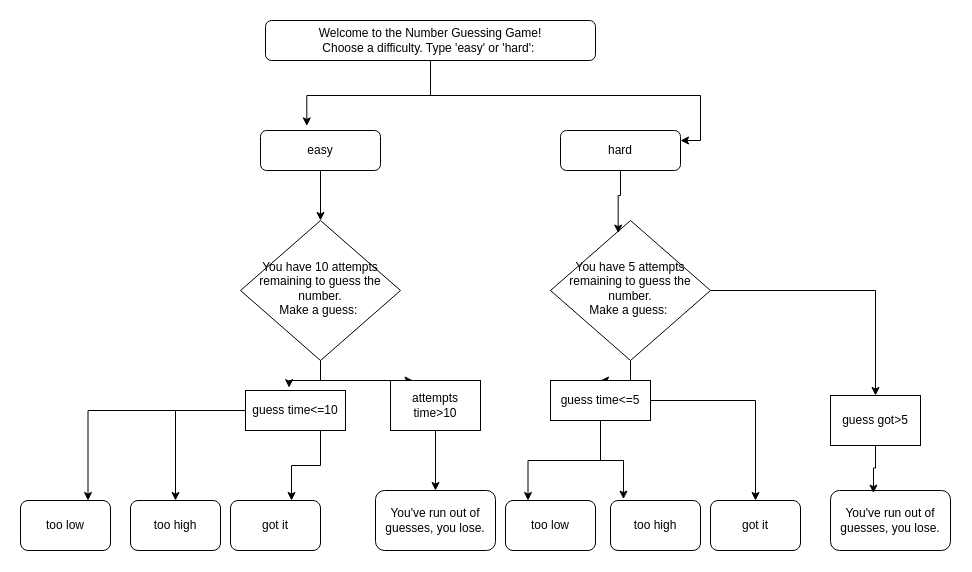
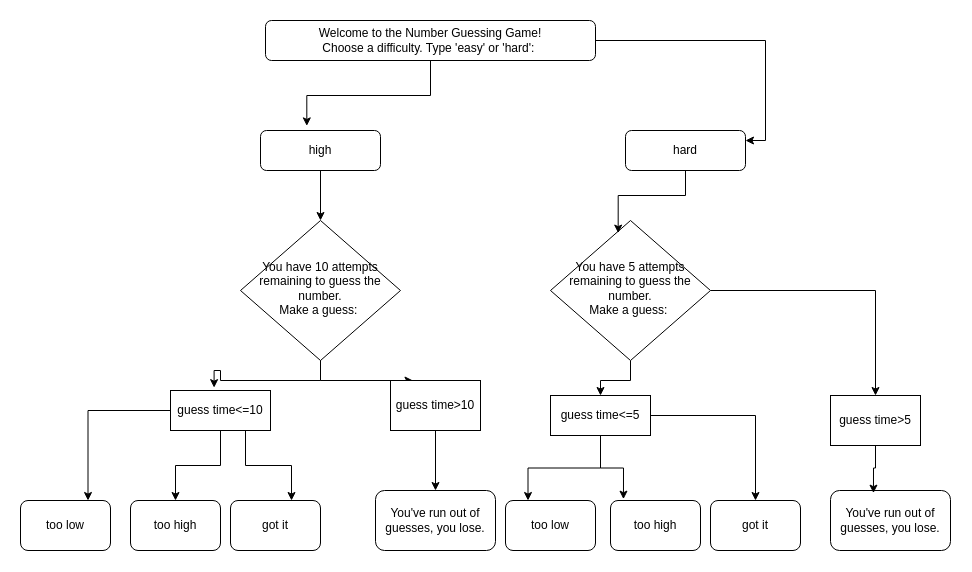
(321, 151) -> (321, 151)
(621, 151) -> (686, 151)
(601, 401) -> (601, 416)
(436, 406) -> (436, 406)
(296, 411) -> (221, 411)
(876, 421) -> (876, 421)
